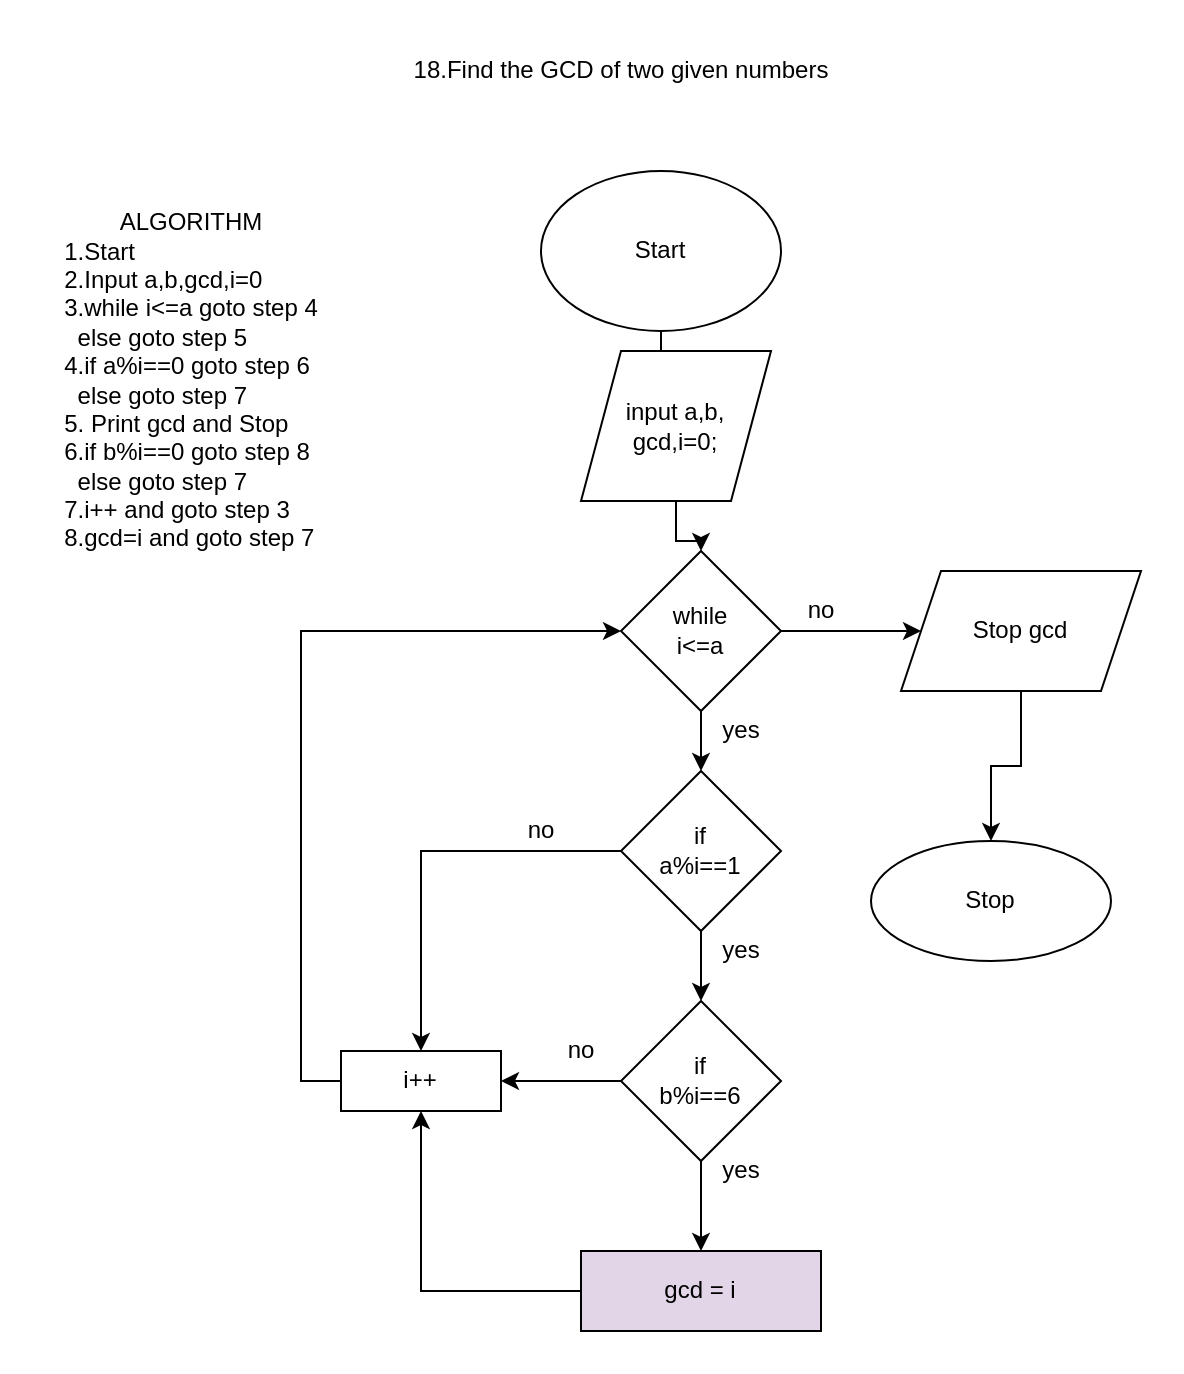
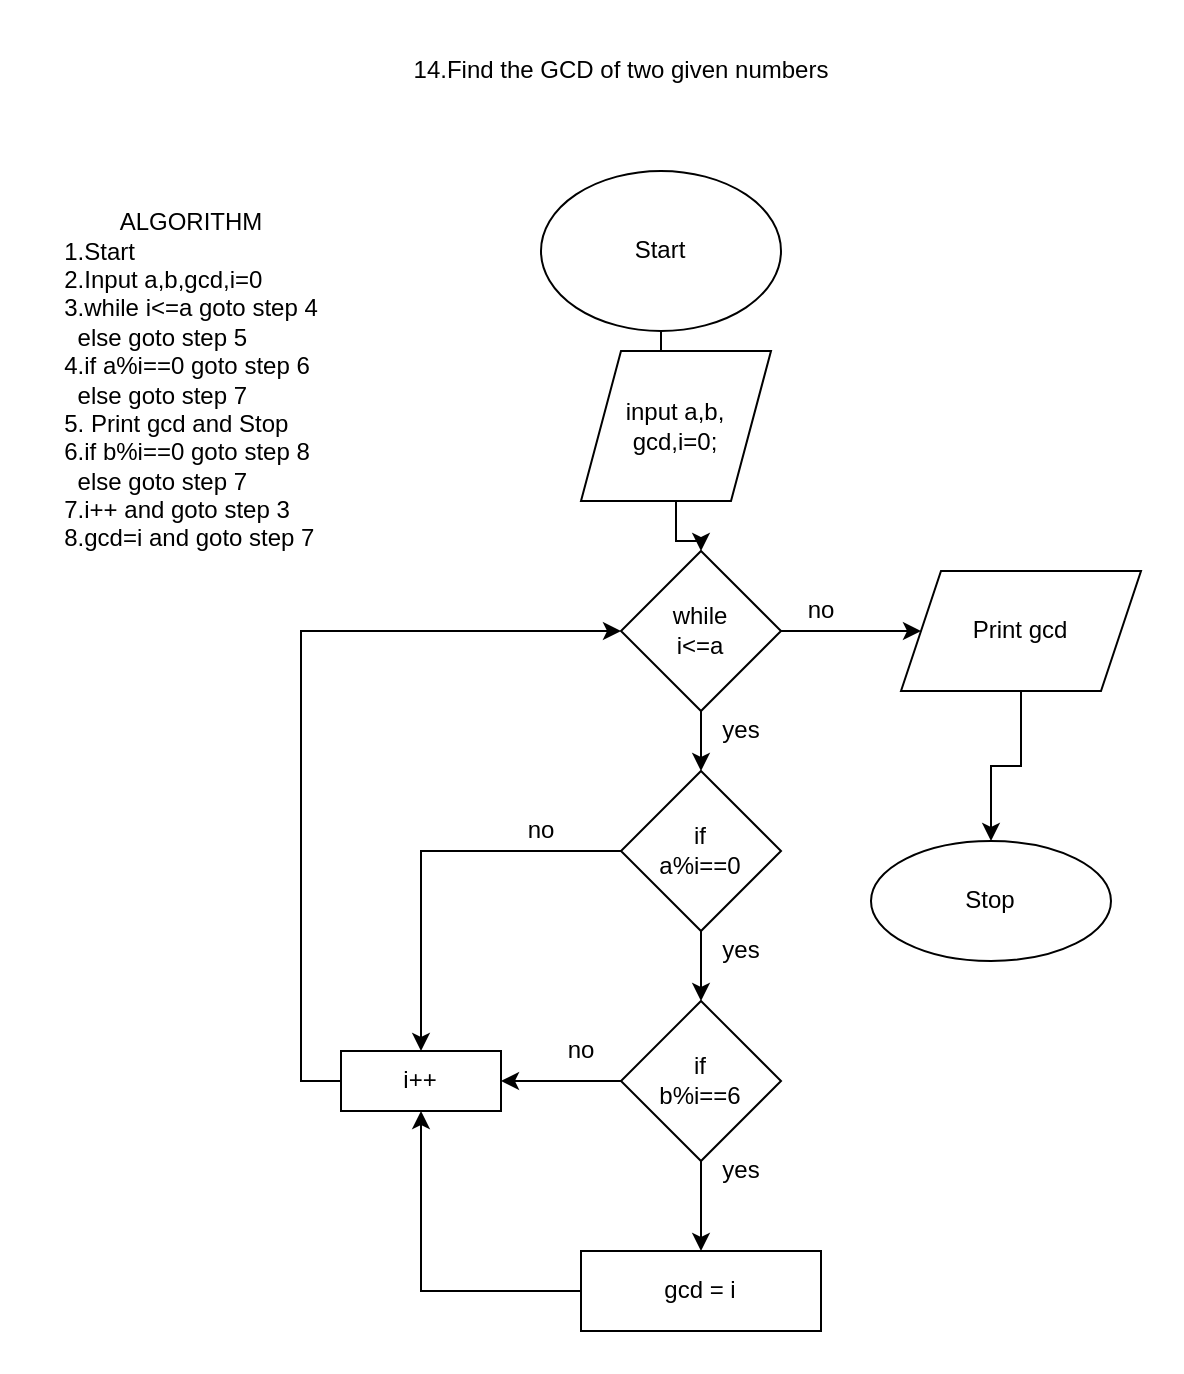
(622, 71) -> (622, 71)
(1021, 631) -> (1021, 631)
(701, 851) -> (701, 851)
(701, 1291) -> (701, 1291)
